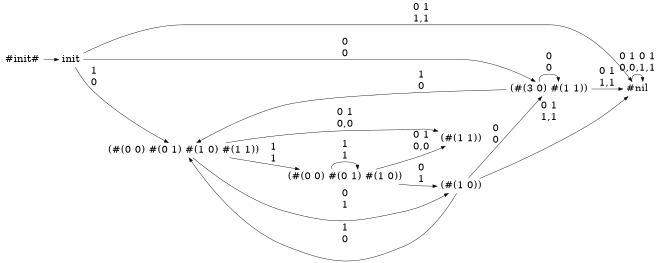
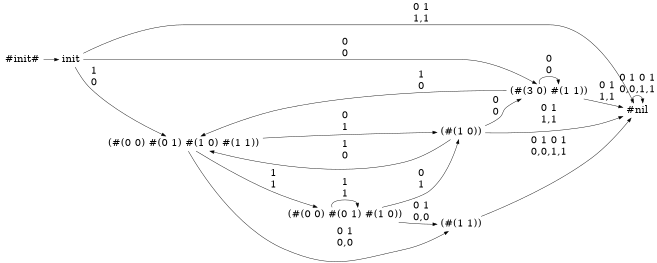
none -> (561, 178)
